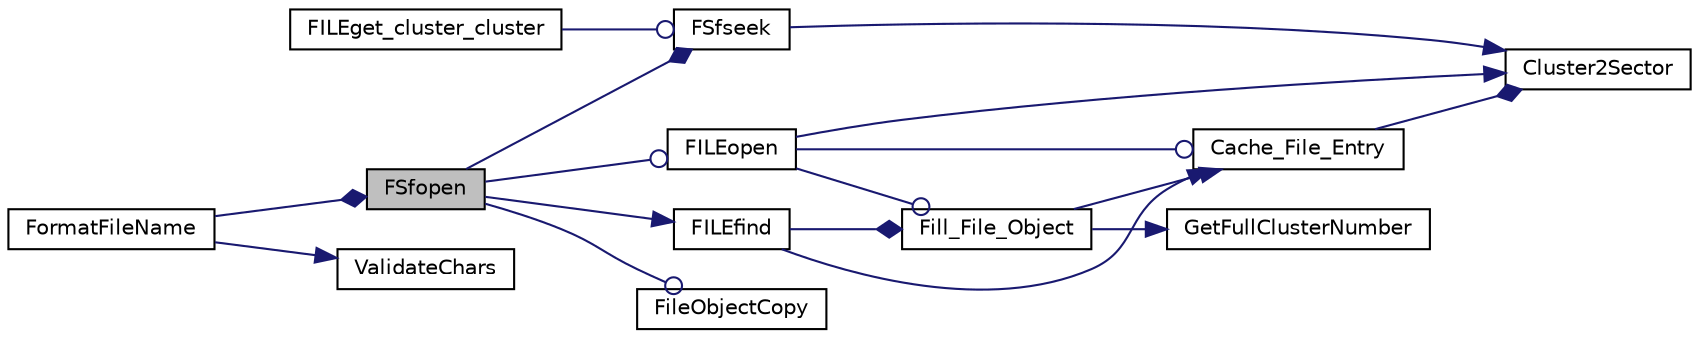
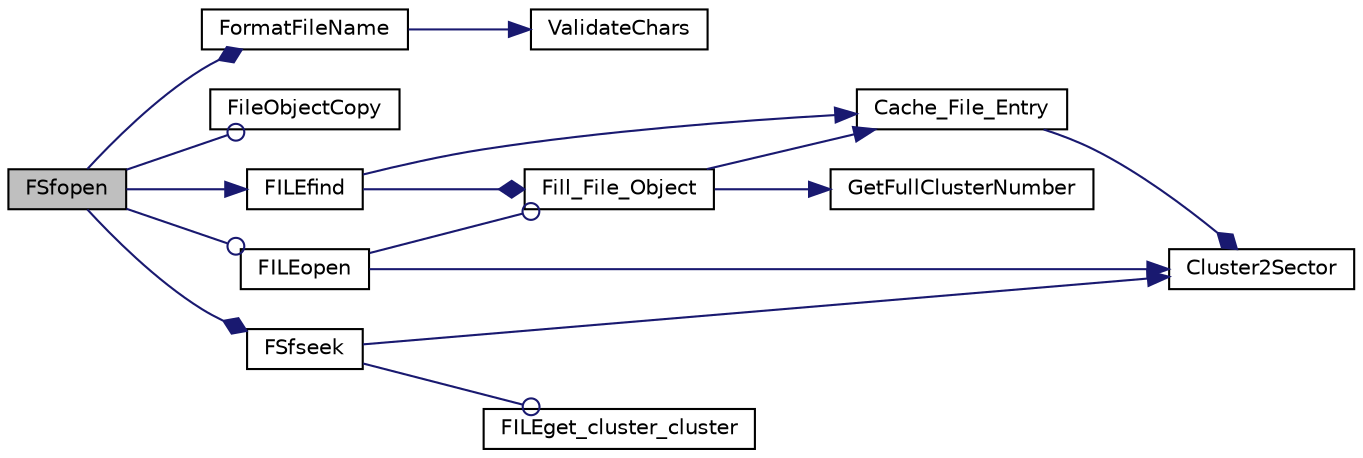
(609, 29) -> (443, 384)
(986, 149) -> none
(278, 208) -> (149, 109)
